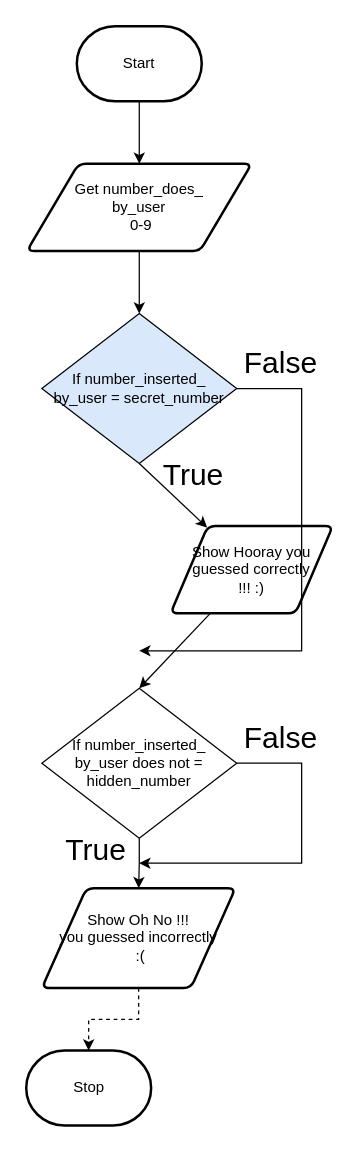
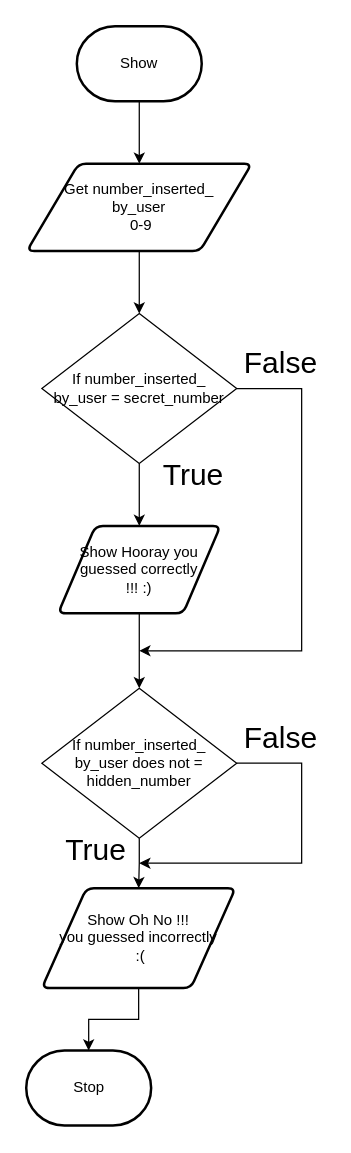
(139, 63) -> (139, 63)
(139, 207) -> (139, 207)
(139, 388) -> (139, 388)
(252, 569) -> (139, 569)
(117, 1019) -> (117, 1019)
